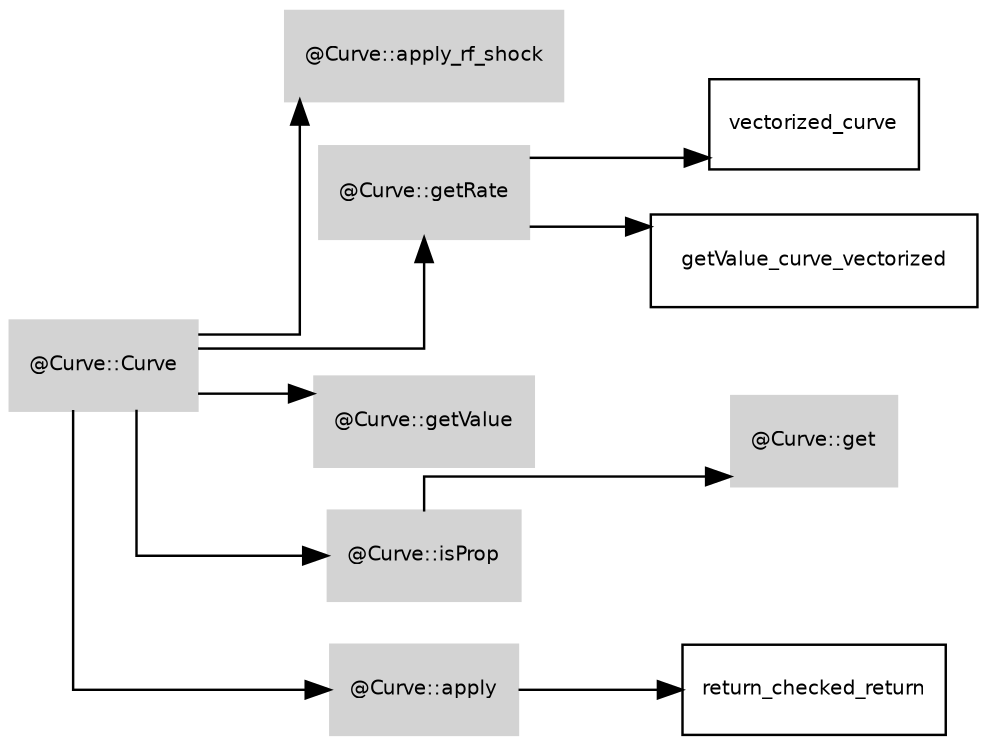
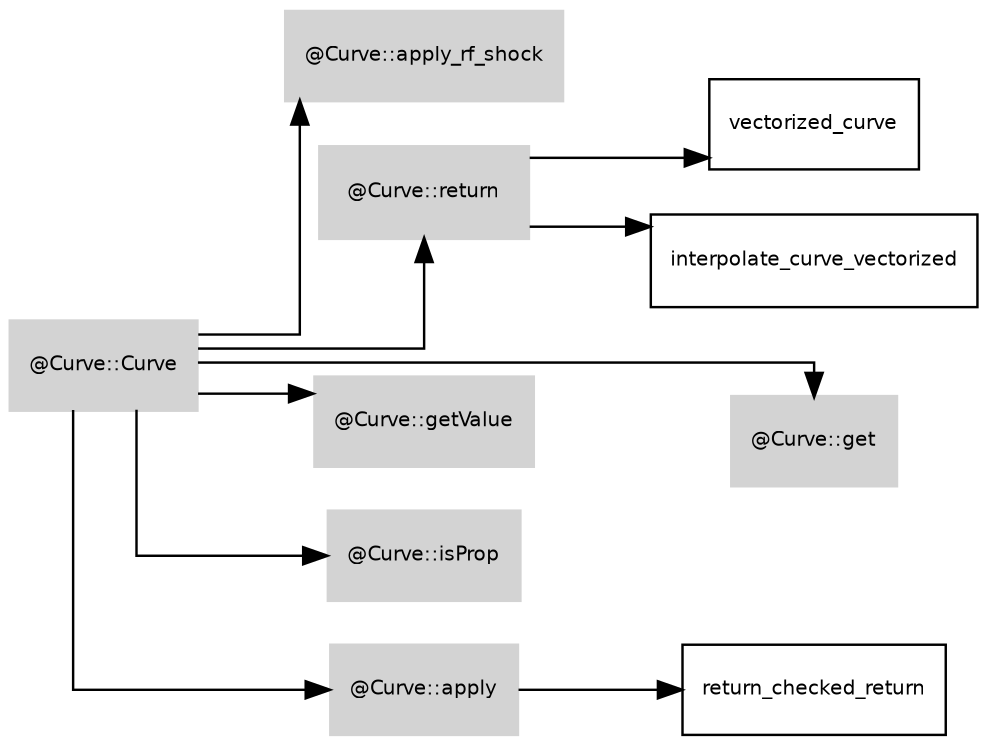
(424, 193) -> (424, 193)
(814, 261) -> (814, 261)
(548, 477) -> (511, 363)
